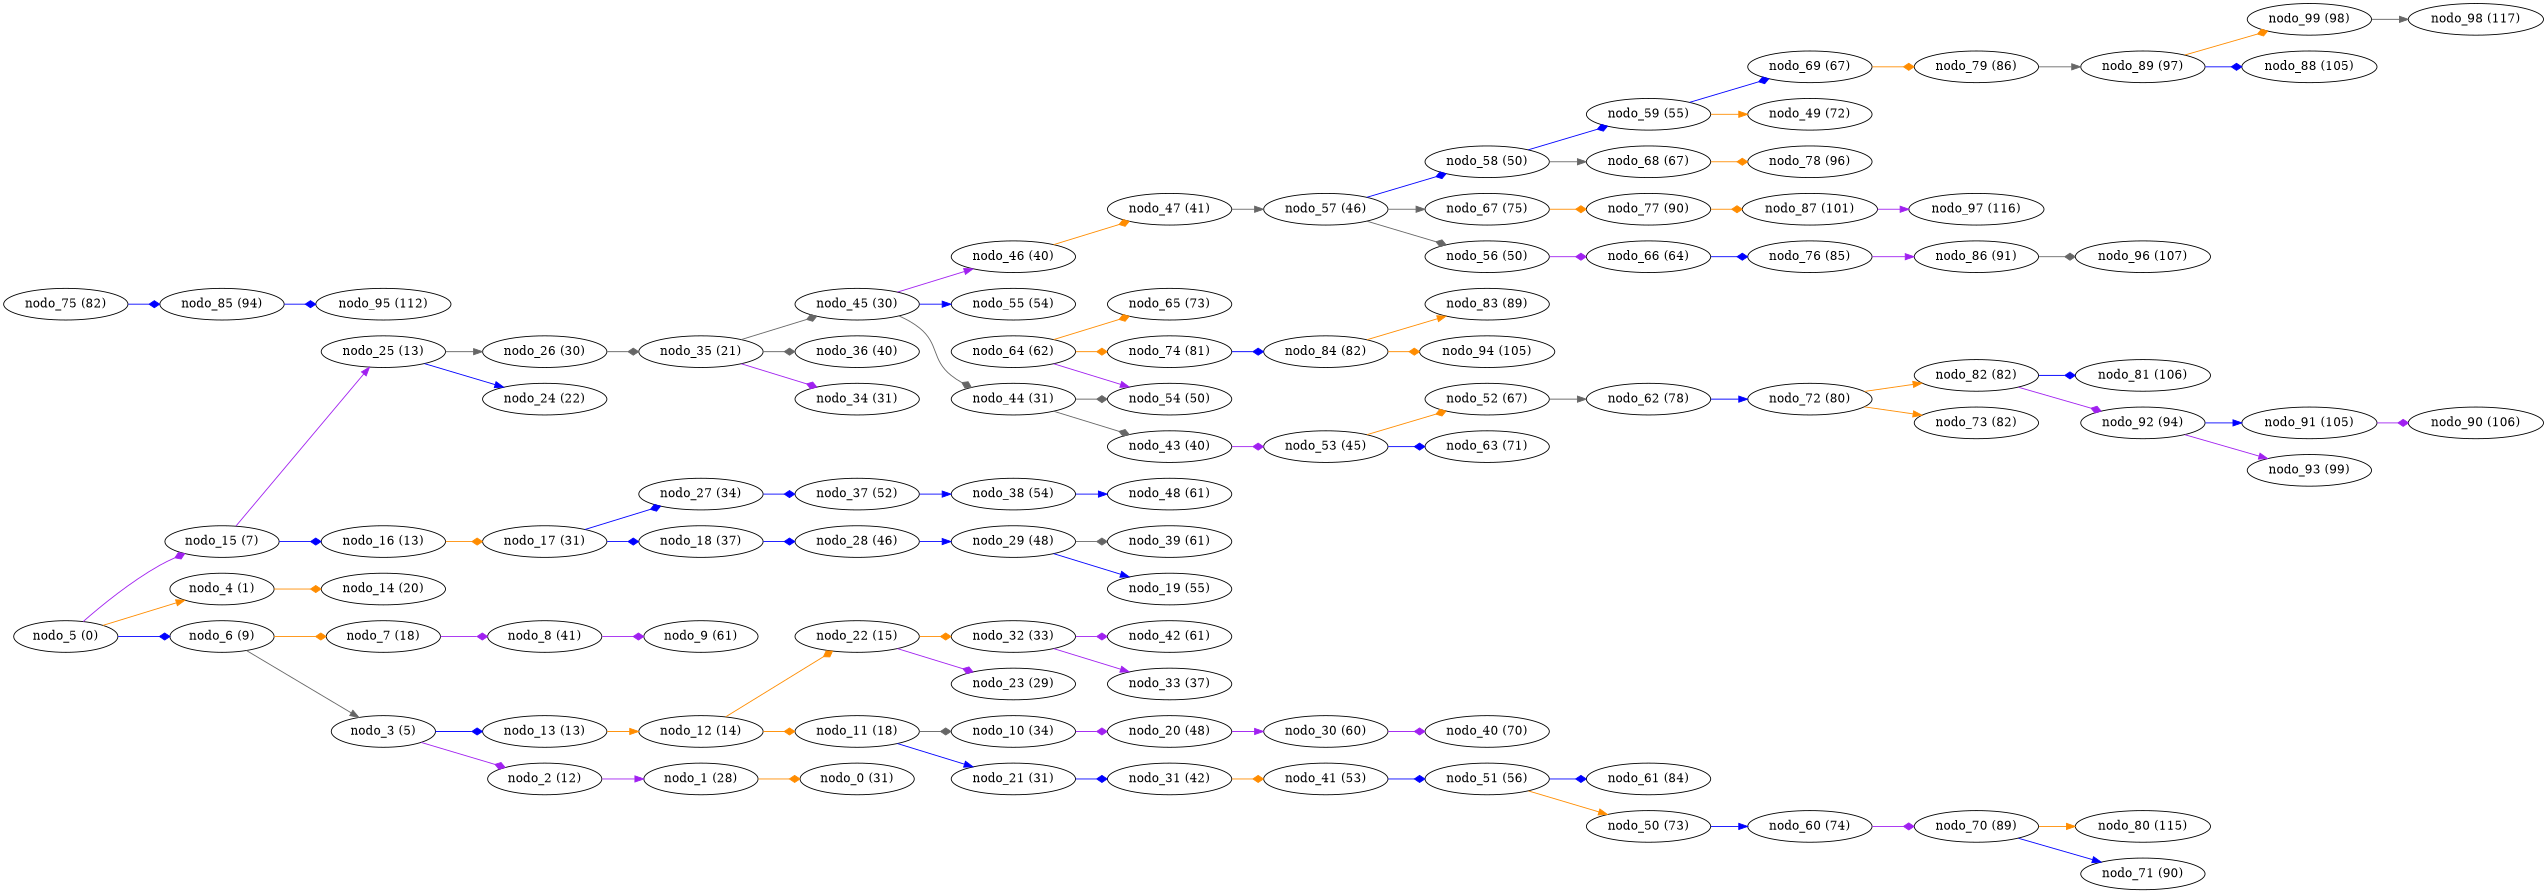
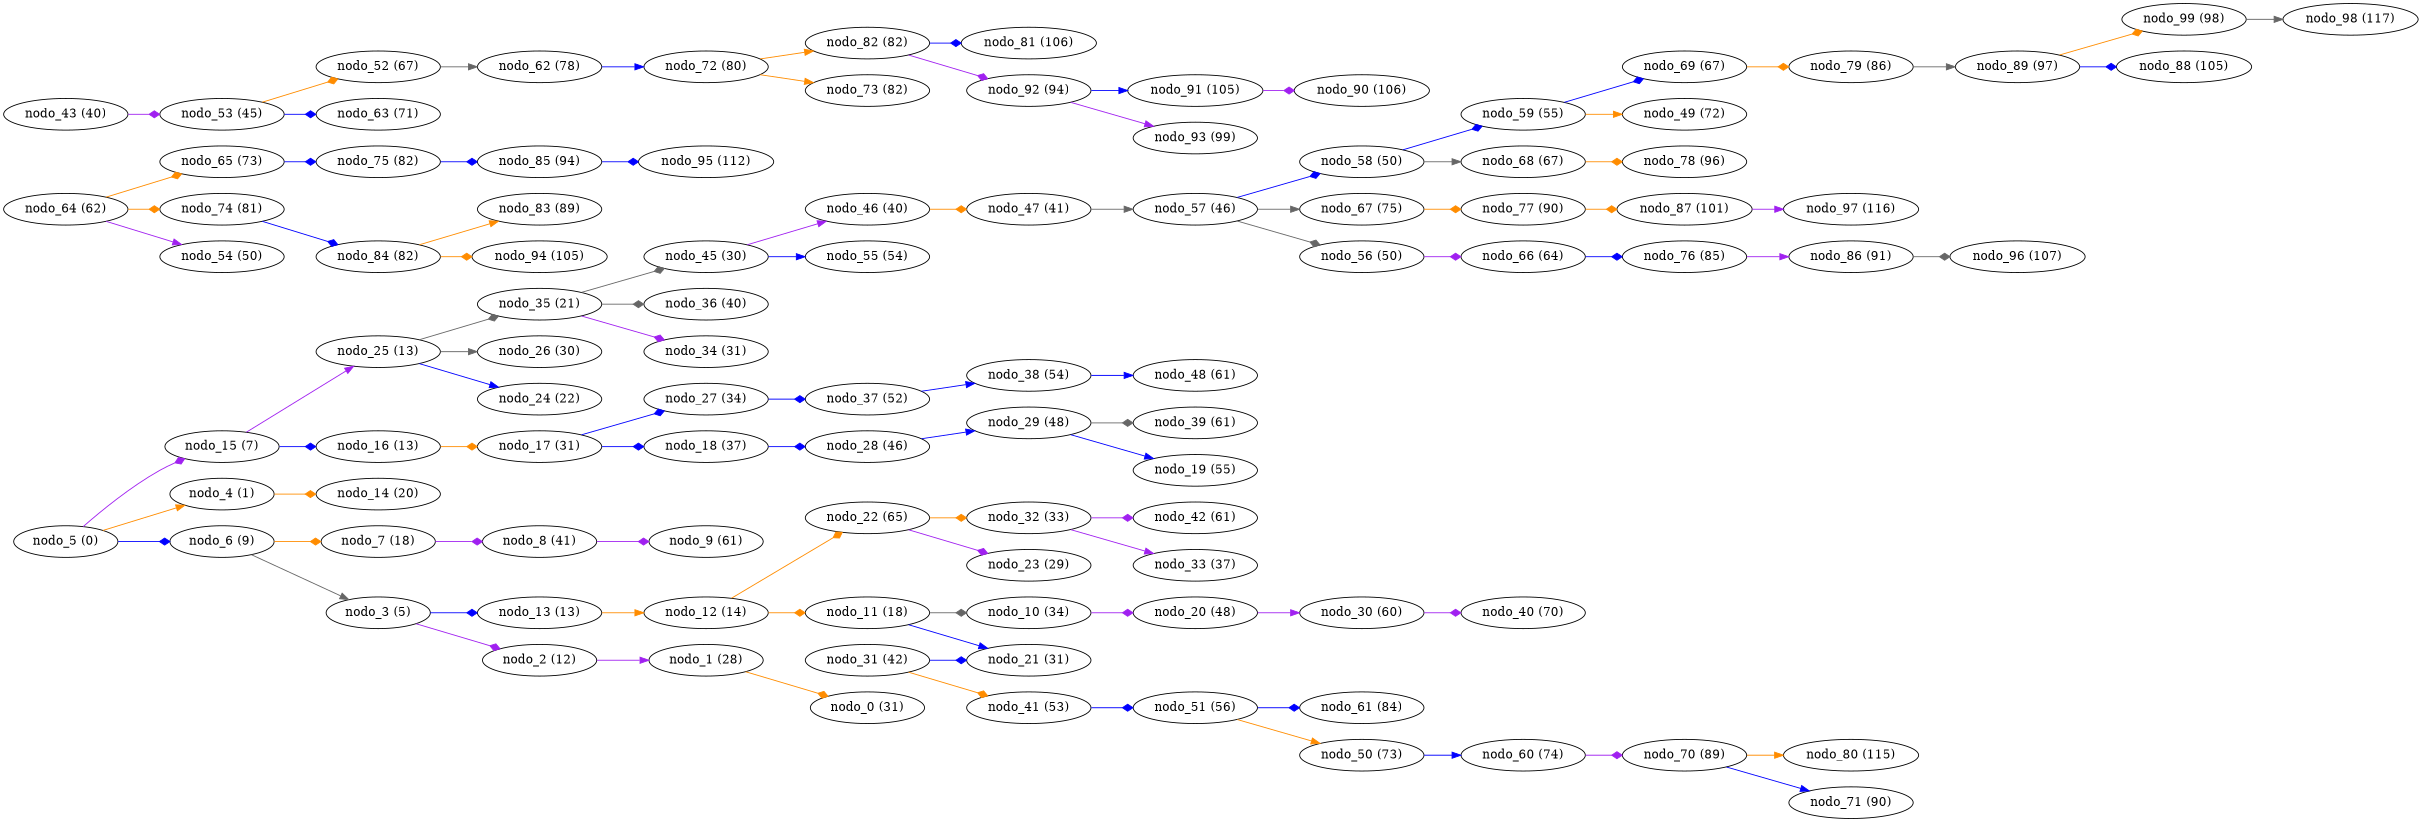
none -> (295, 162)
(617, 352) -> (454, 329)
(1013, 399) -> none
(857, 637) -> (867, 518)
(1086, 779) -> (943, 660)
